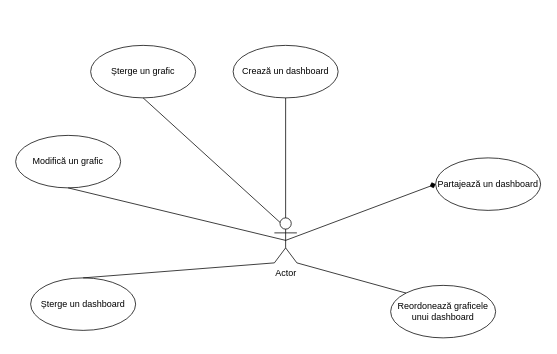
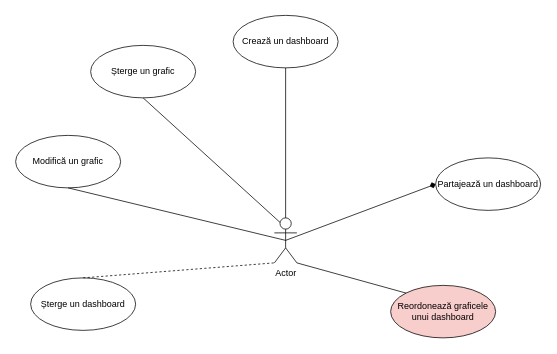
(285, 72) -> (285, 42)
(178, 270) -> (178, 270)
(443, 312) -> (443, 312)
